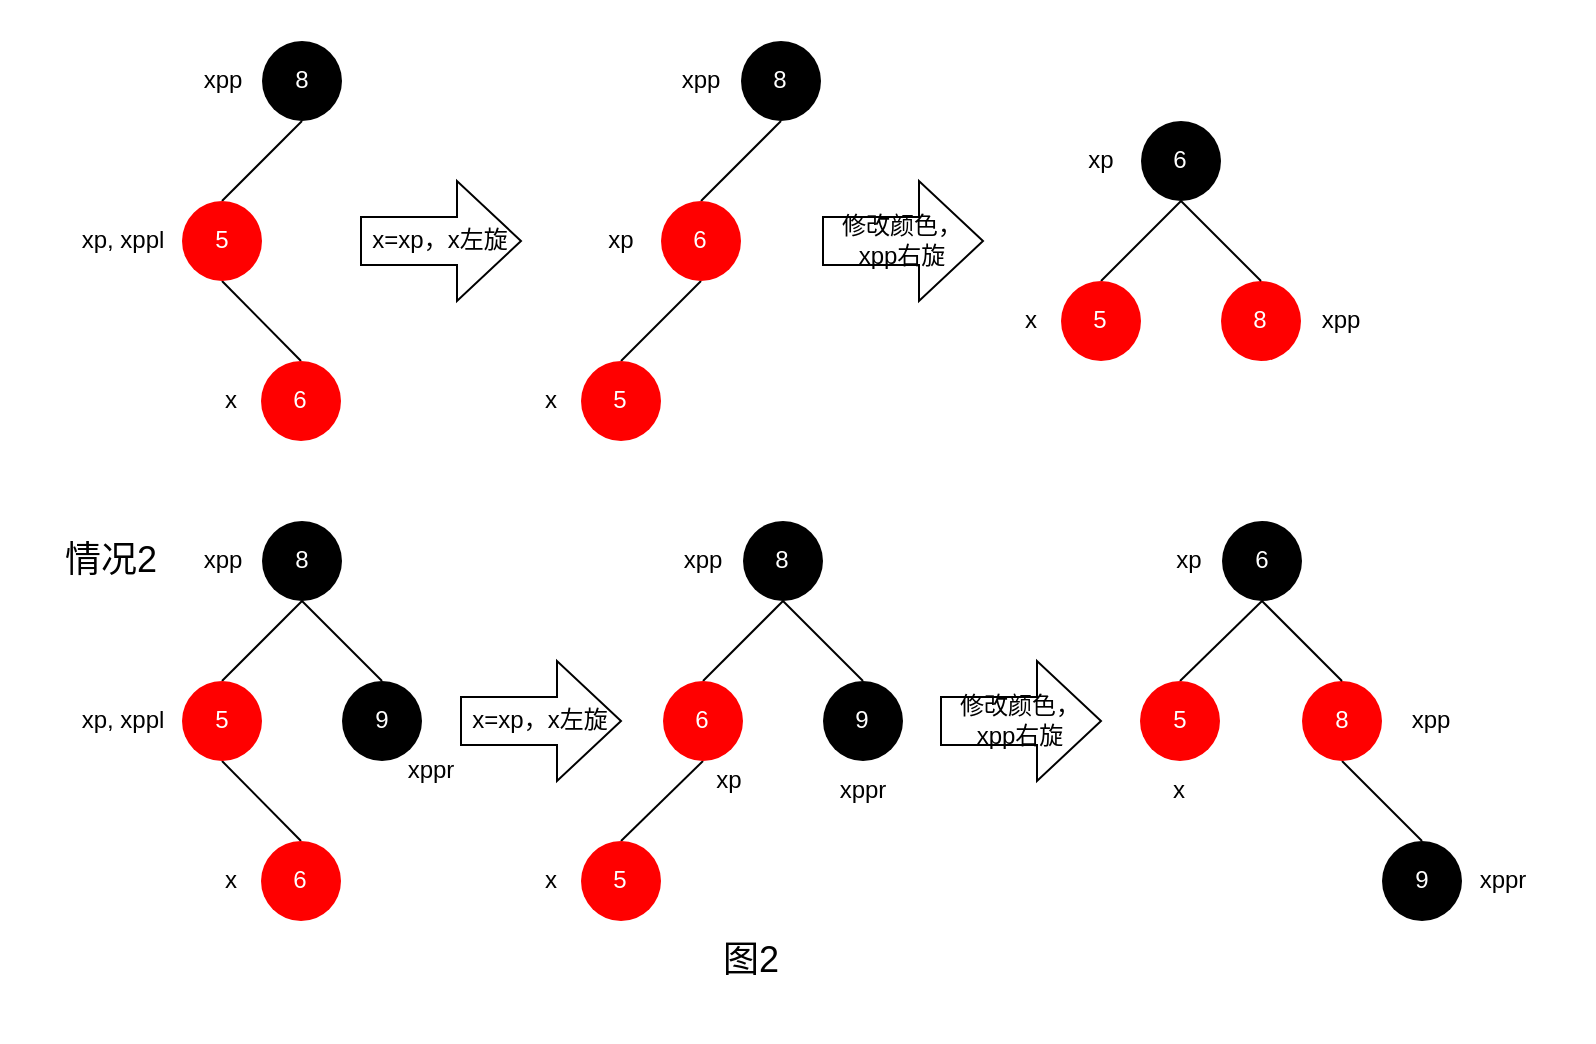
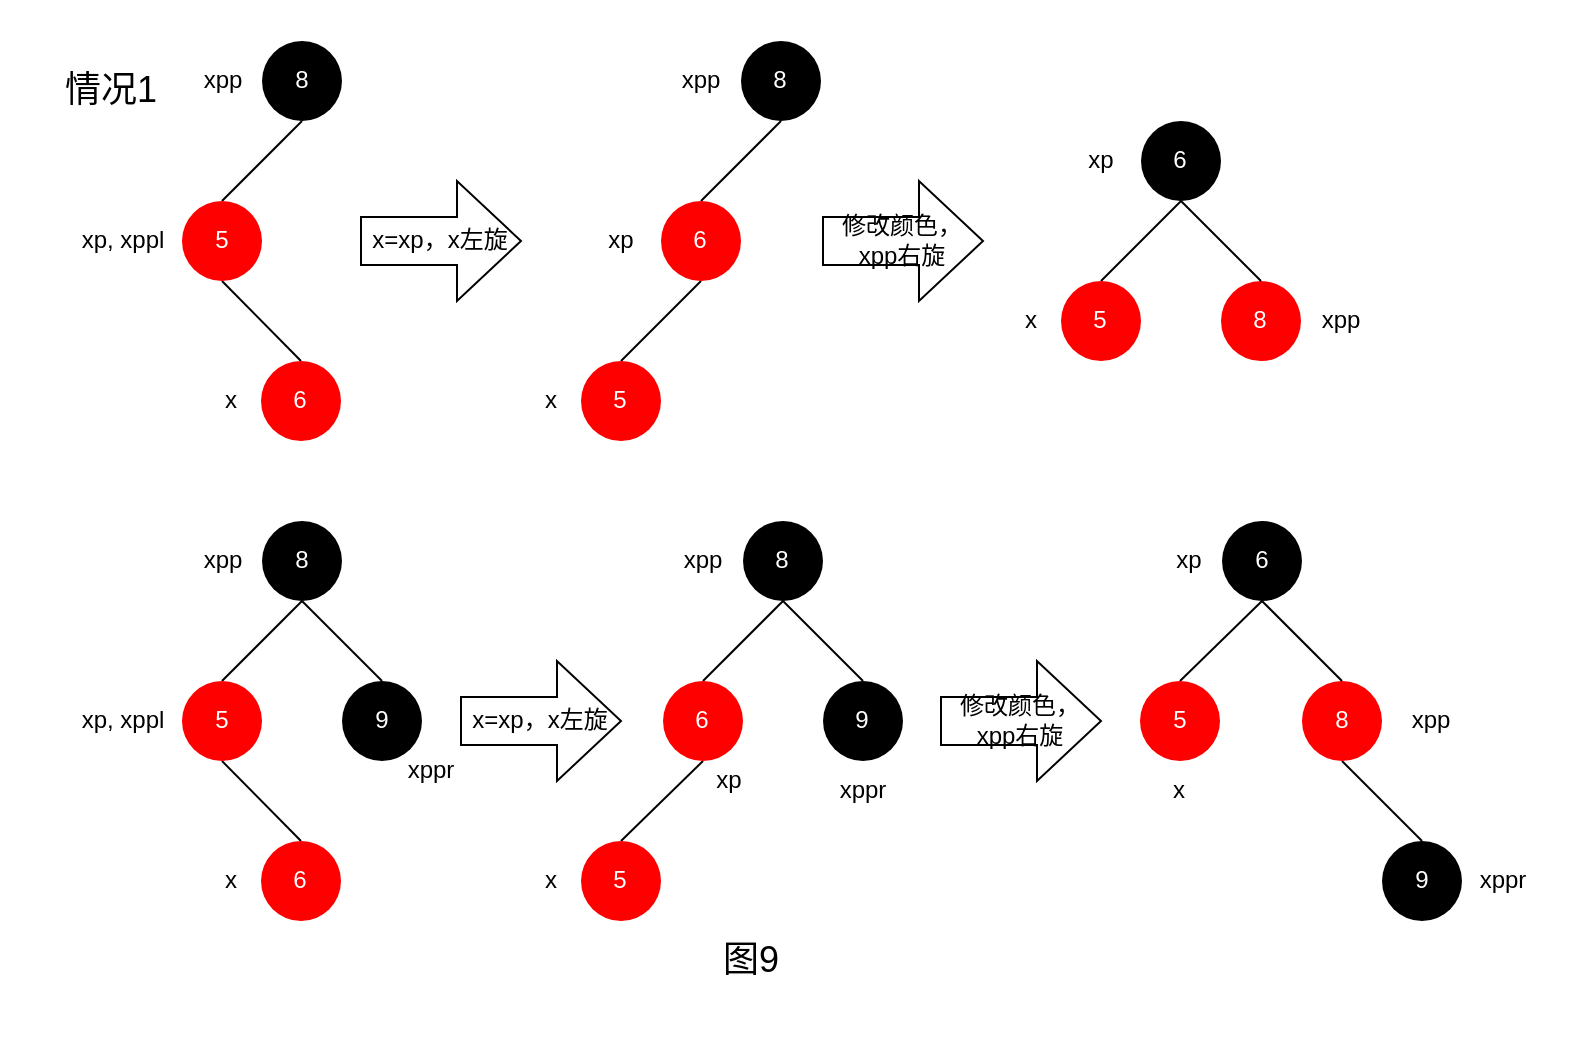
none -> (111, 91)
(111, 561) -> none
(752, 961) -> (752, 961)
